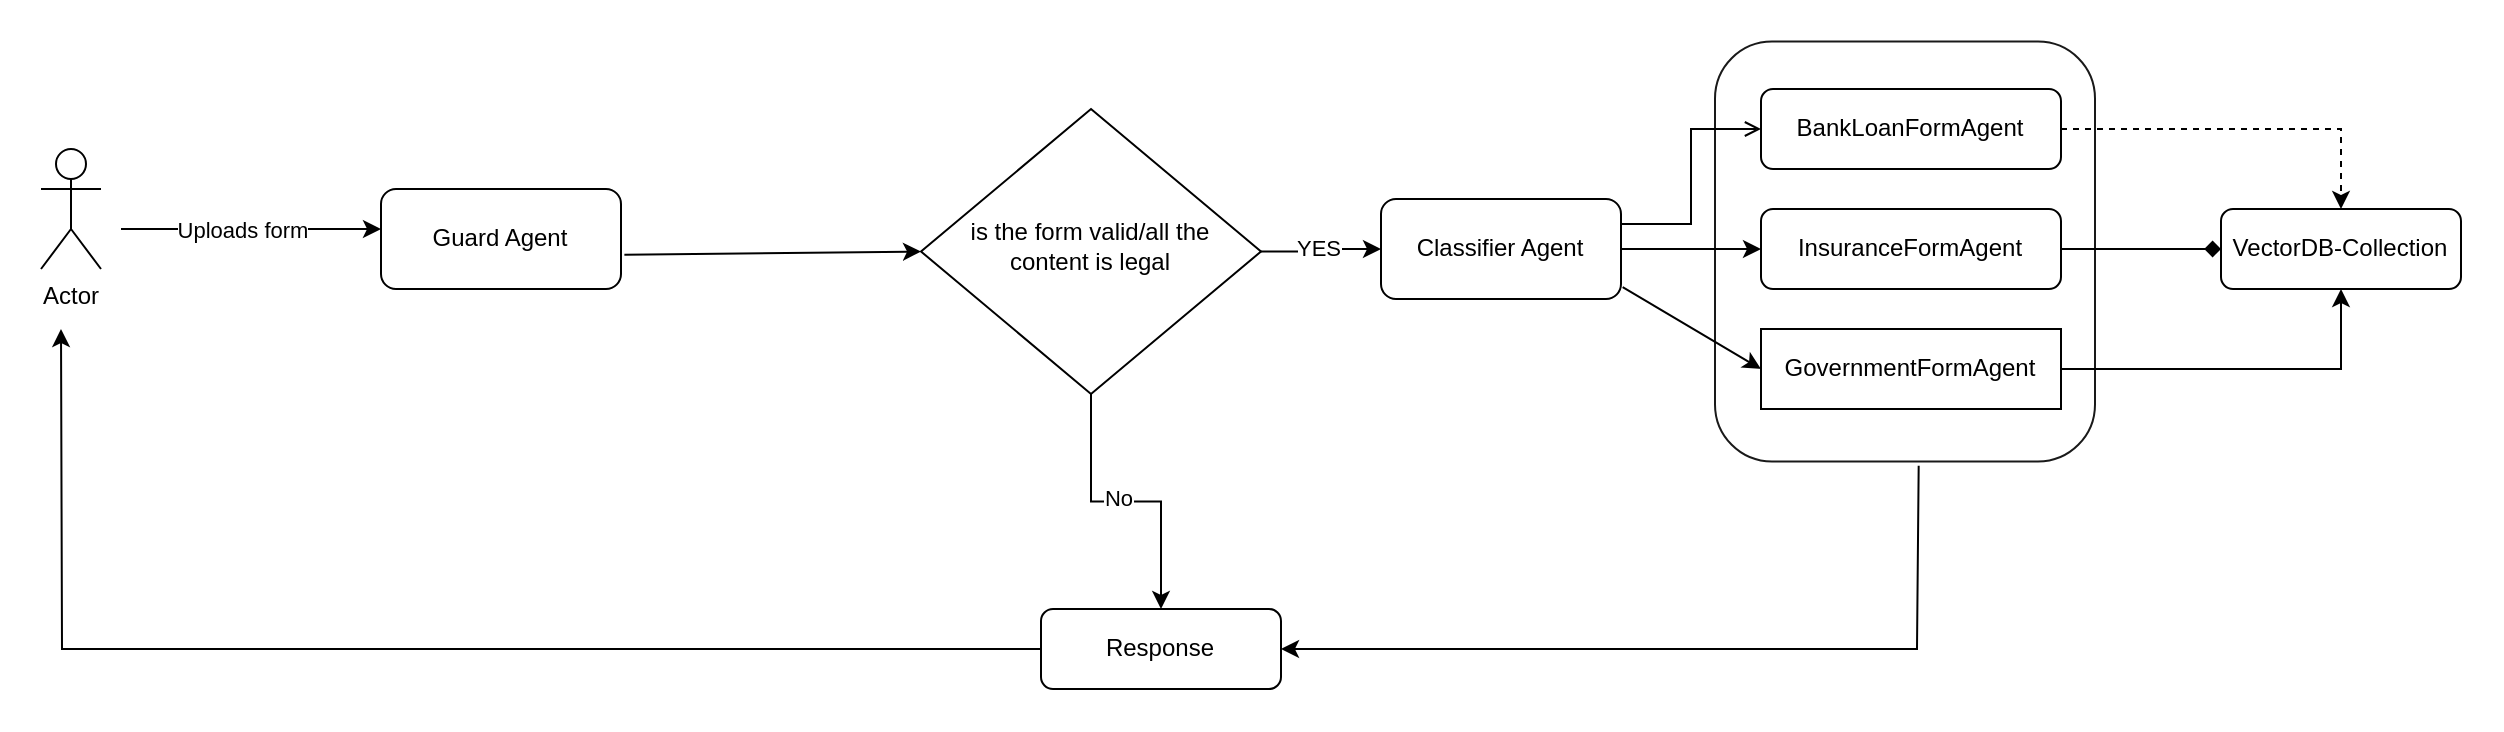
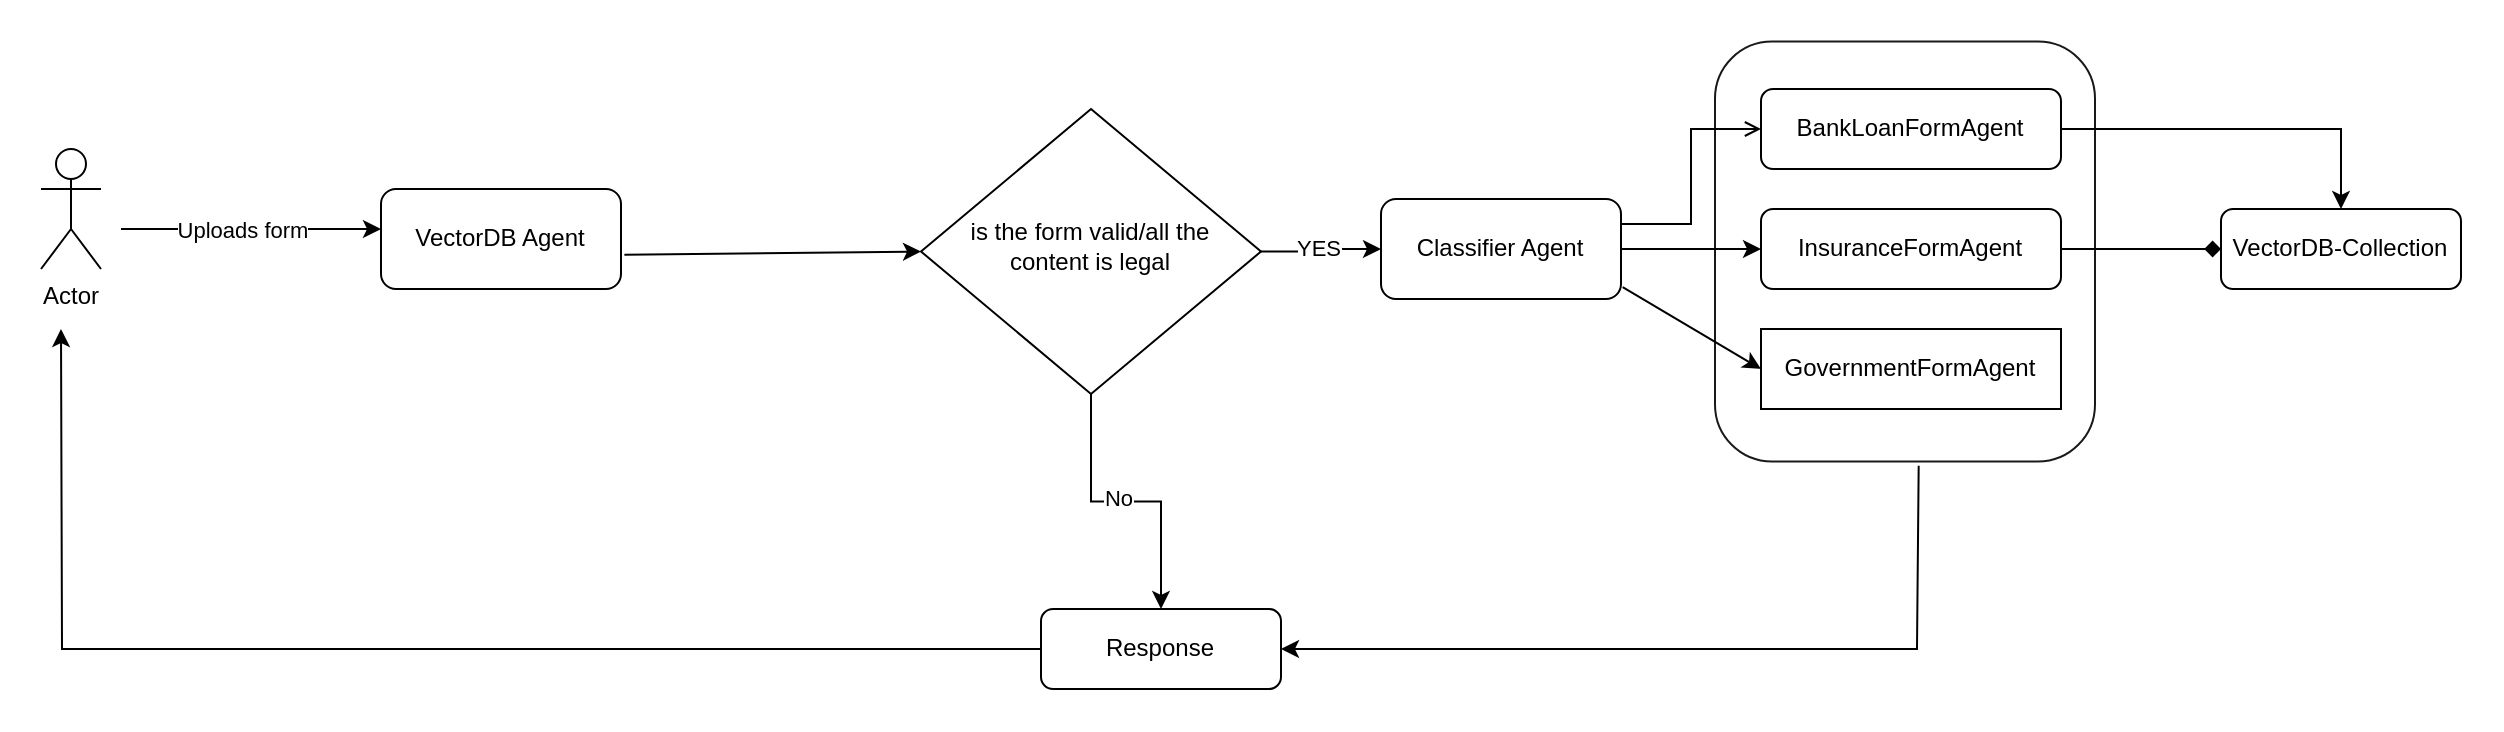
(2236, 129) -> (2236, 129)
(501, 239) -> (501, 239)
(2234, 369) -> none
